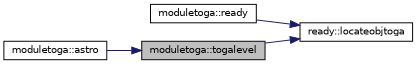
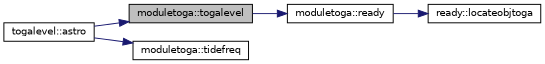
(278, 42) -> (265, 14)
(55, 50) -> (49, 32)
none -> (191, 50)
